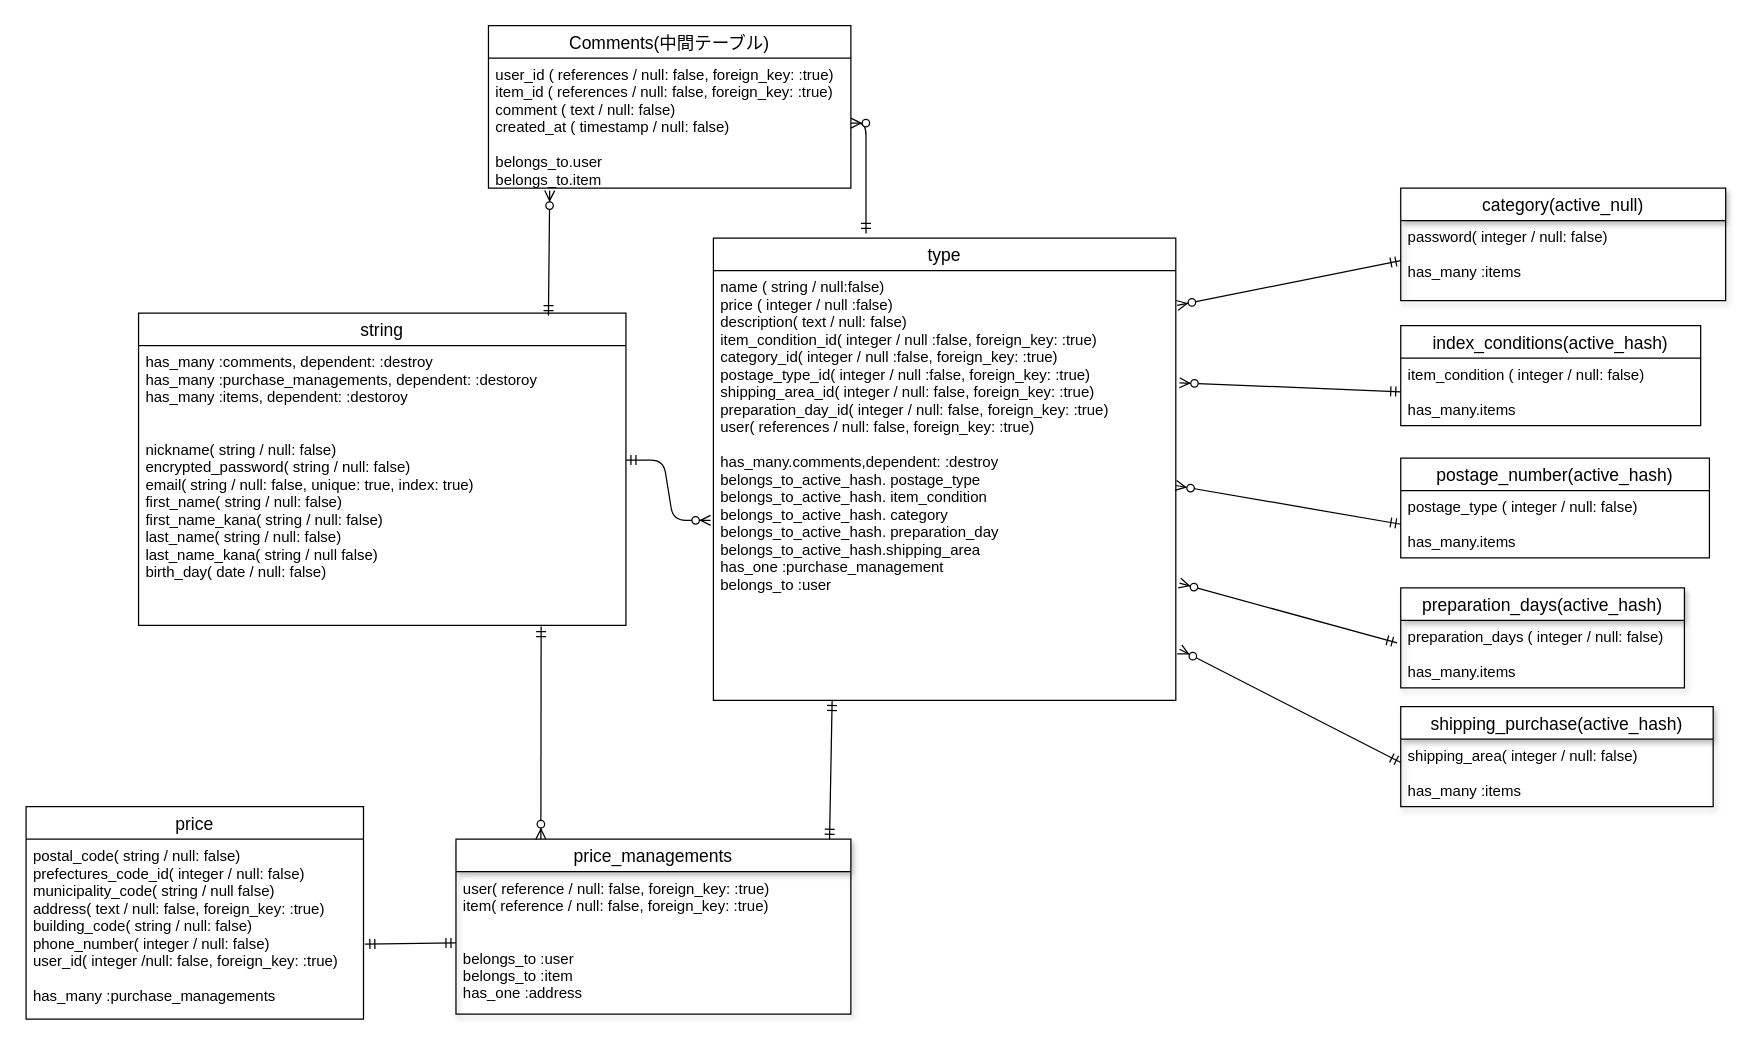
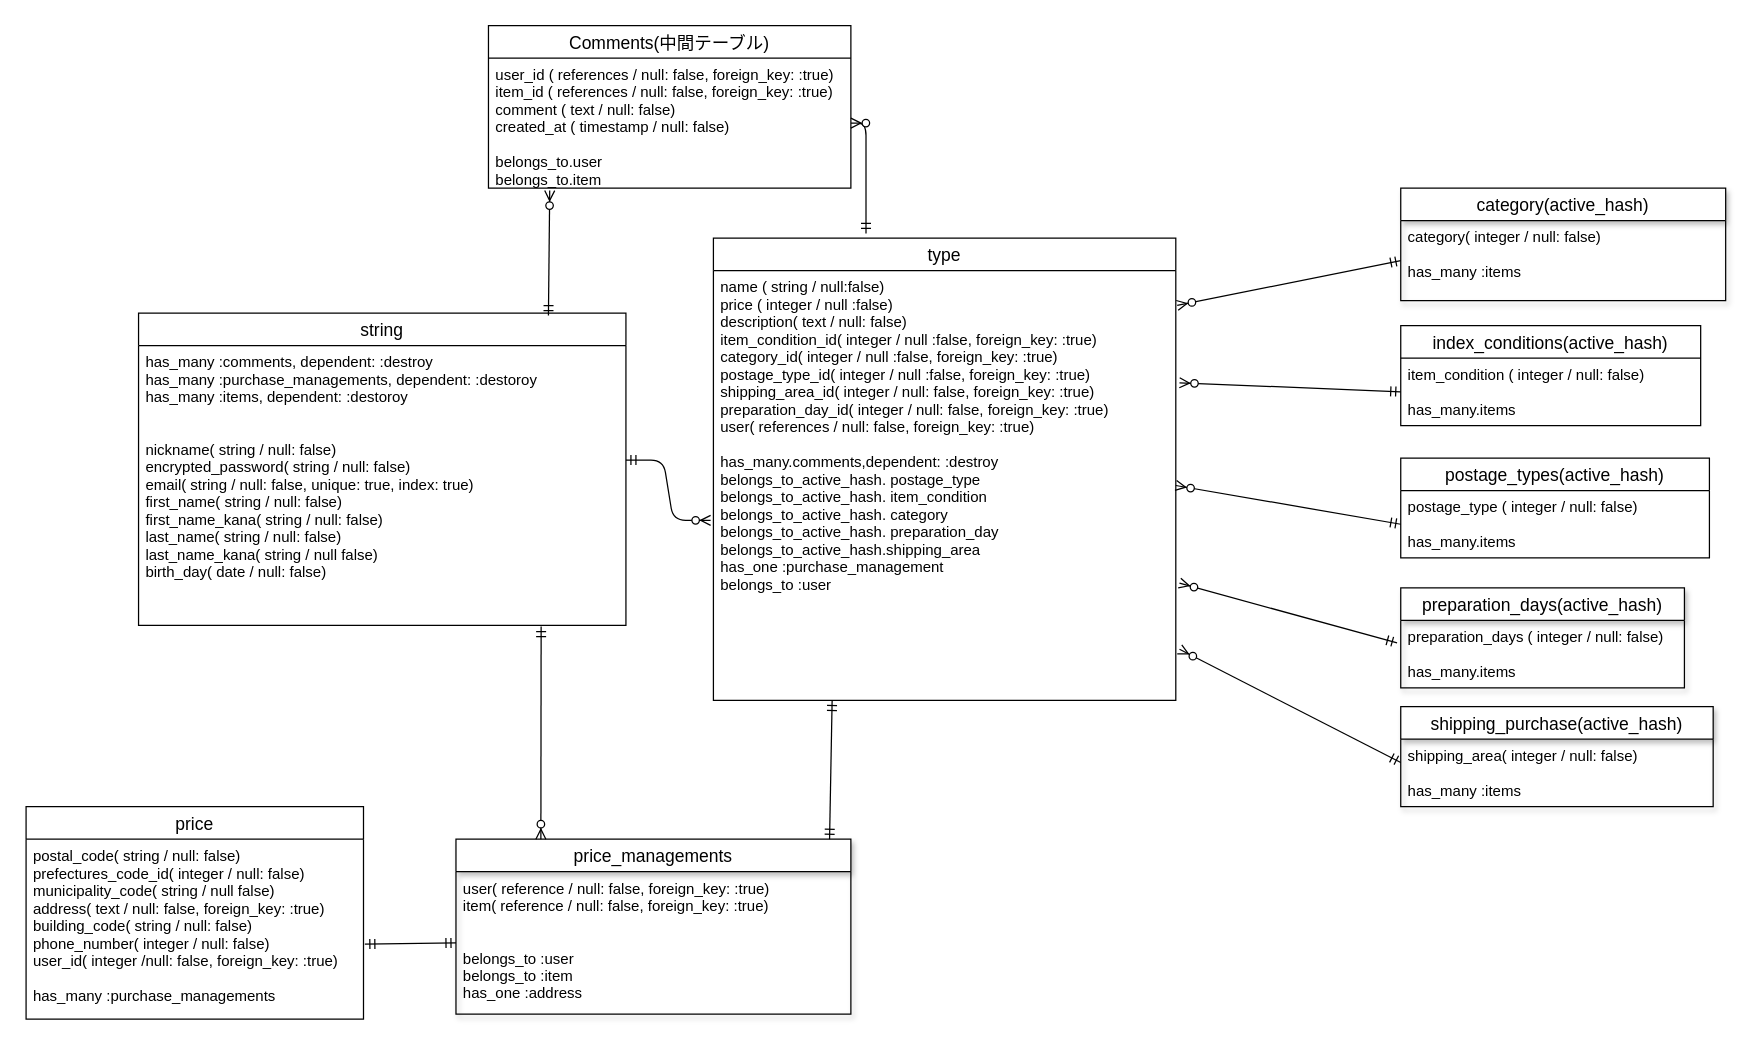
(1563, 205) -> (1563, 205)
(1524, 238) -> (1524, 238)
(1554, 475) -> (1554, 475)
